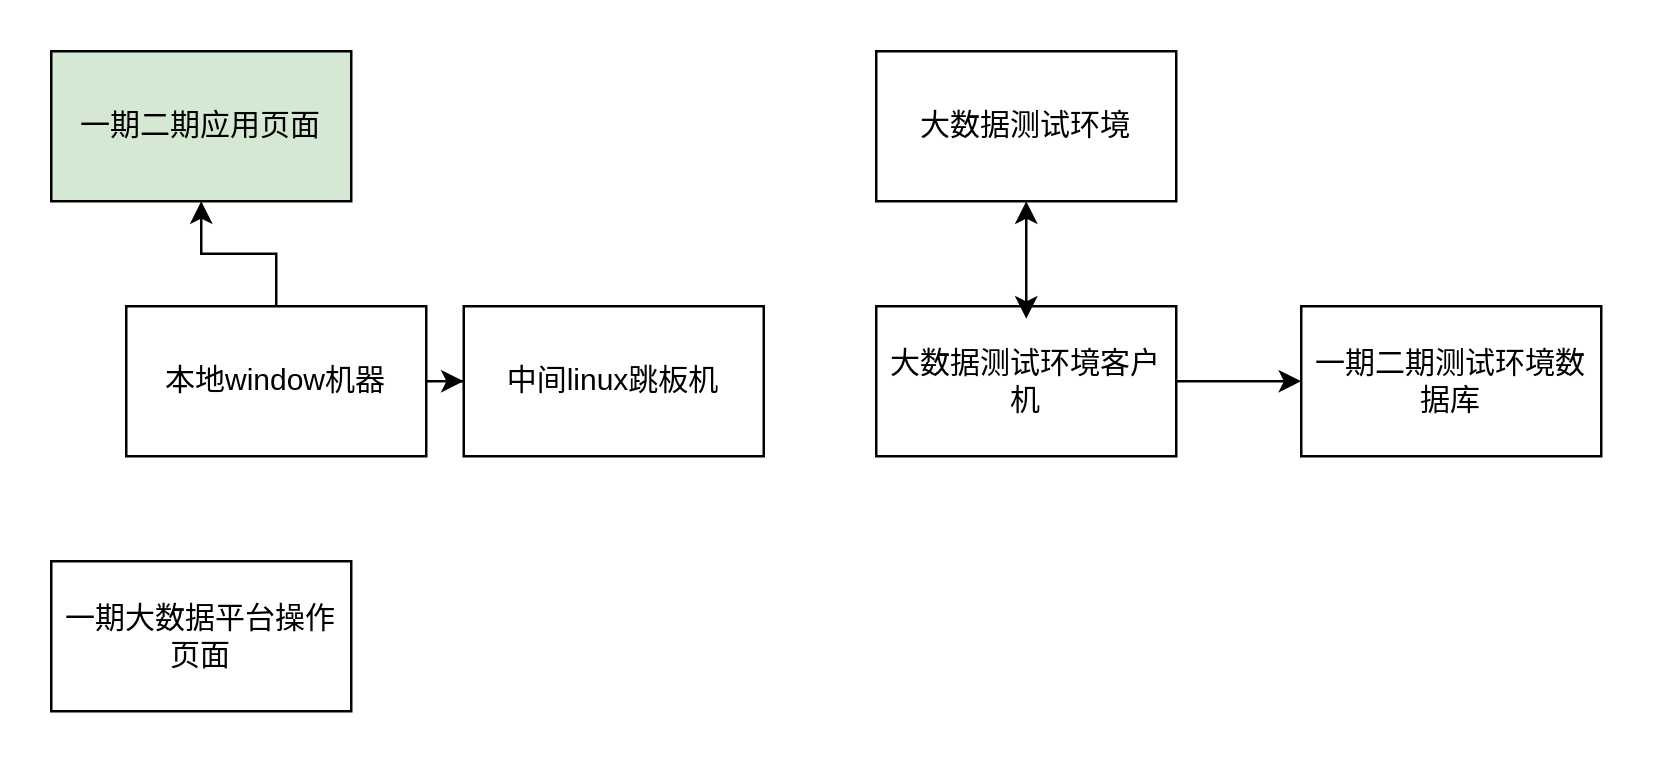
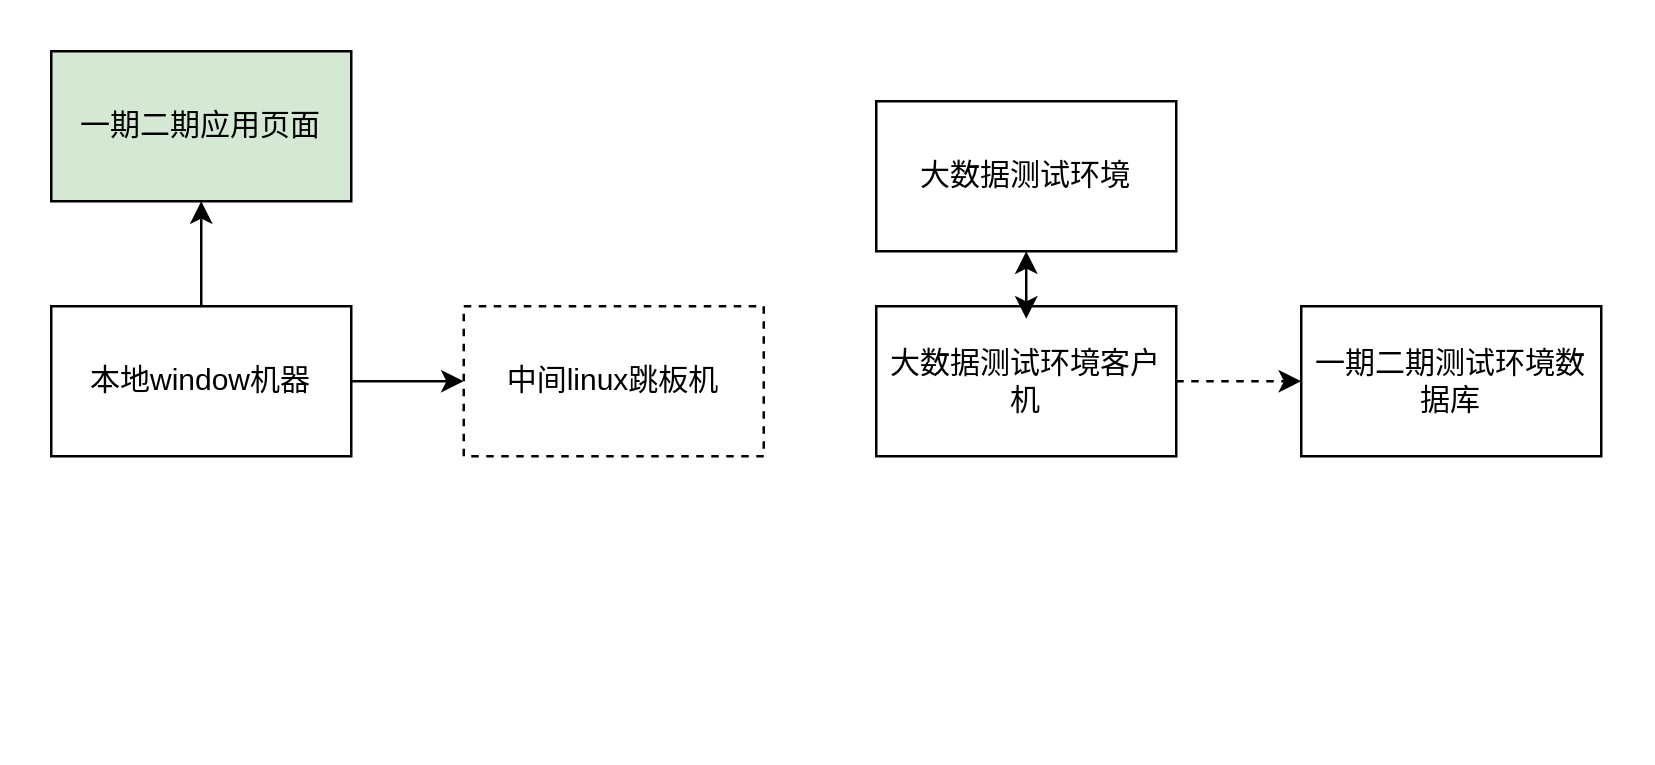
(1026, 126) -> (1026, 176)
(276, 381) -> (201, 381)
(614, 381) -> (614, 381)
(1232, 381) -> (1232, 381)
(201, 636) -> none
